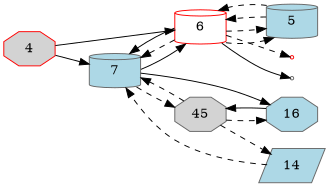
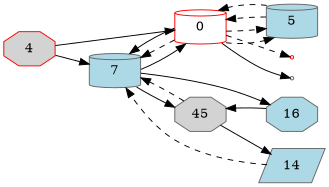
(200, 27) -> (200, 27)
(151, 95) -> (151, 95)
(241, 121) -> none
(241, 137) -> (241, 137)
